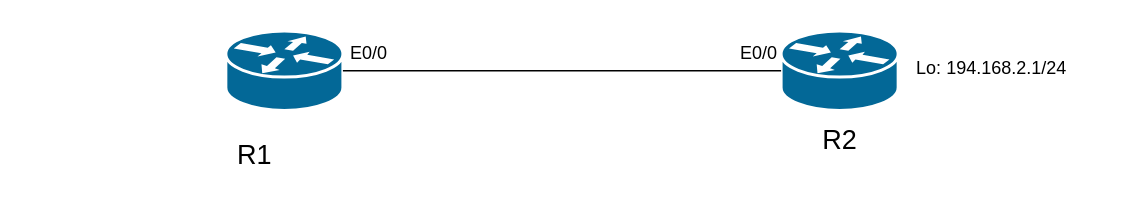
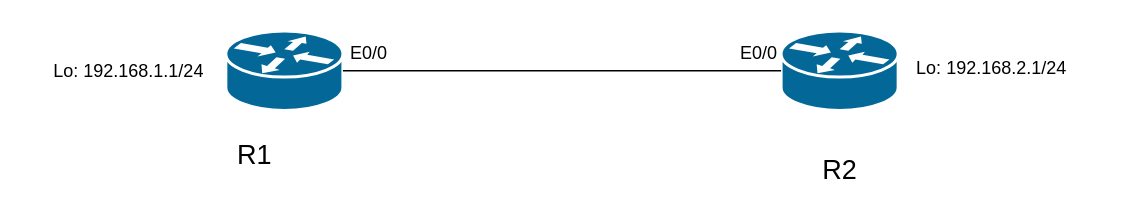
(992, 68) -> (992, 68)
none -> (128, 71)
(839, 140) -> (839, 170)
